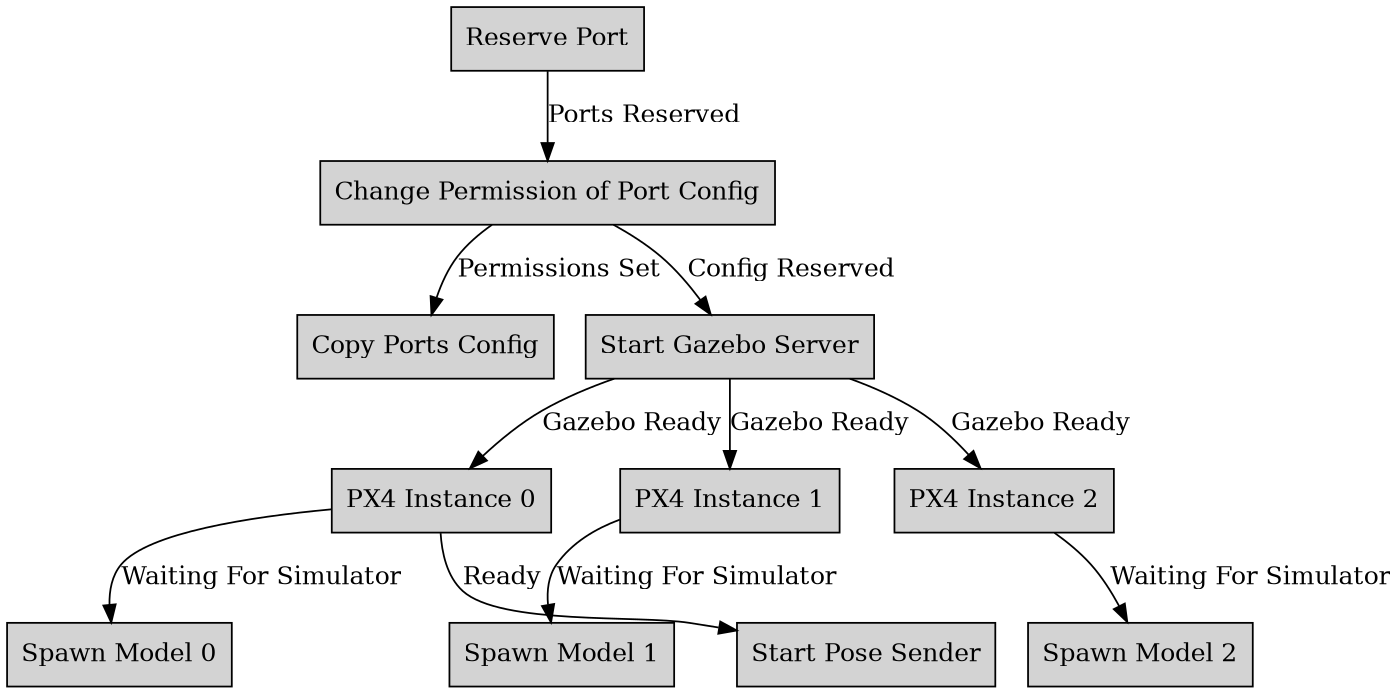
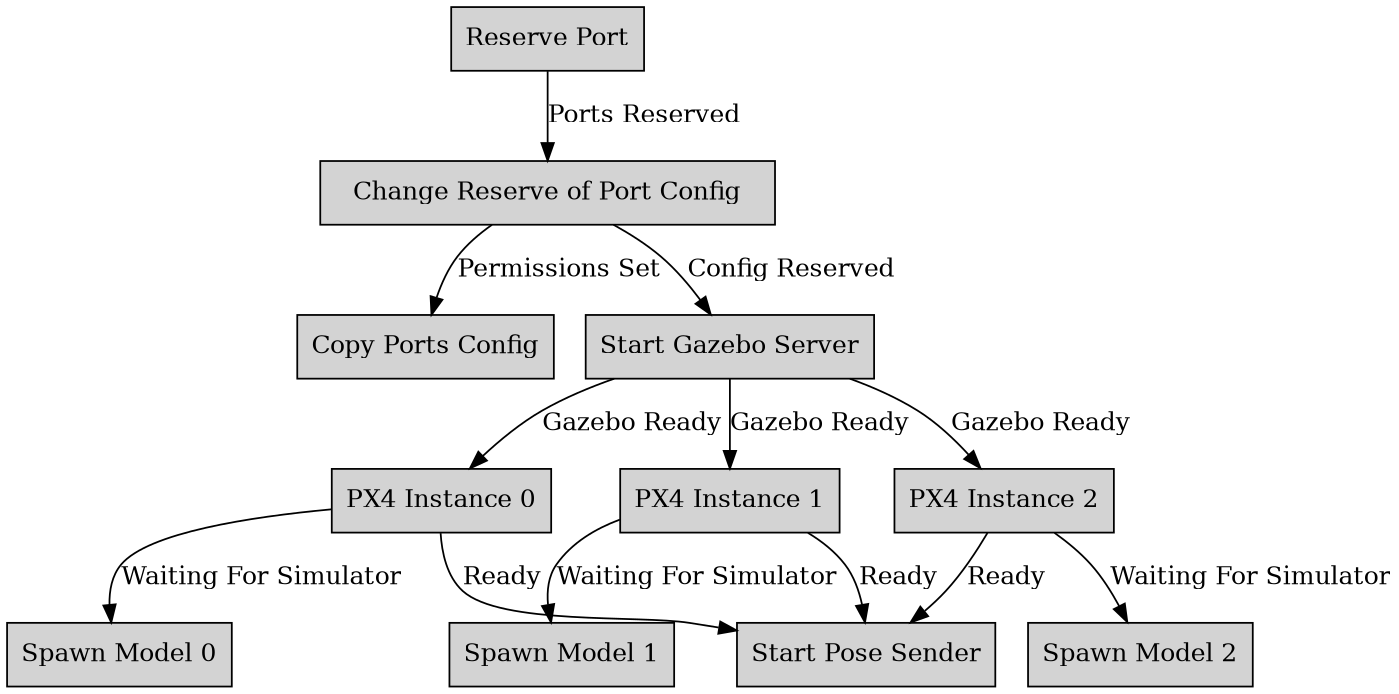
(548, 193) -> (548, 193)
none -> (843, 563)
none -> (959, 575)
